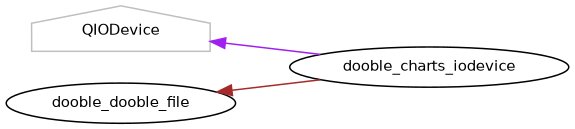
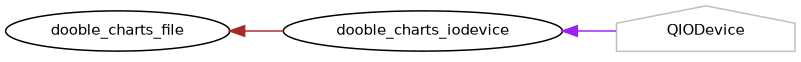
(273, 49) -> (597, 31)
(121, 103) -> (118, 31)
